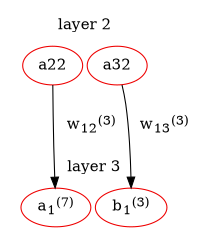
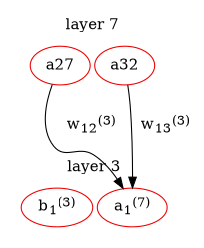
(85, 25) -> (92, 25)
(53, 66) -> (60, 66)
(129, 131) -> (132, 131)
